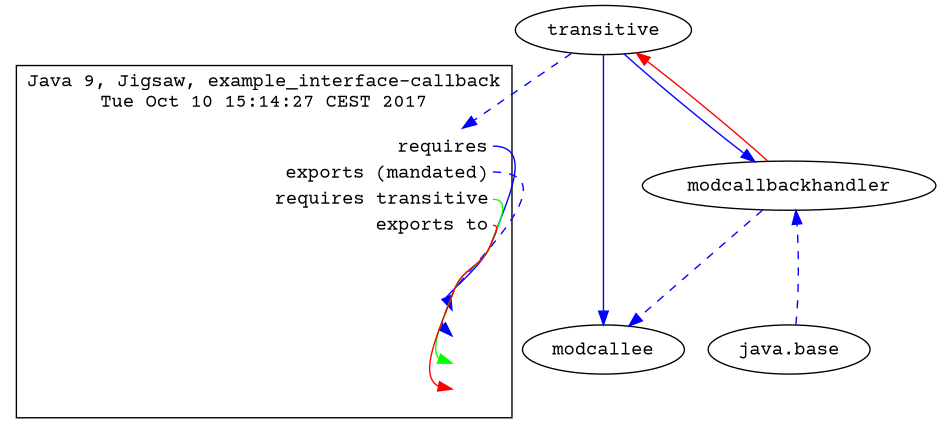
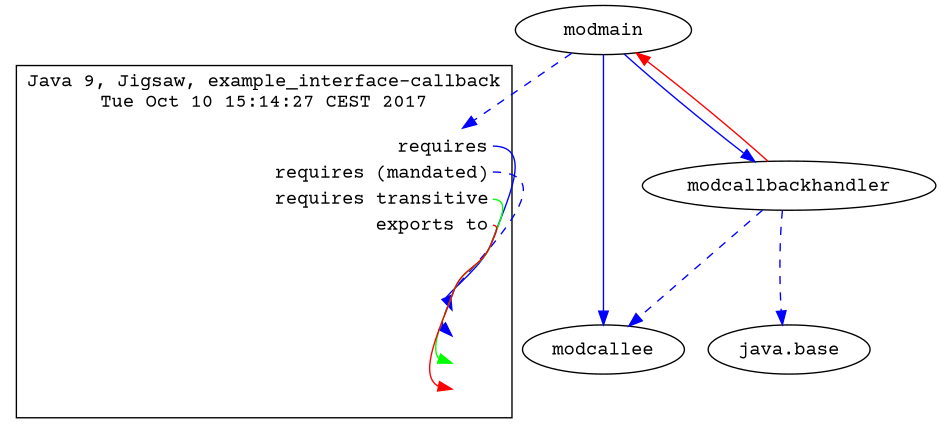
(603, 30) -> (603, 30)
(387, 172) -> (382, 172)
(798, 274) -> (780, 261)
